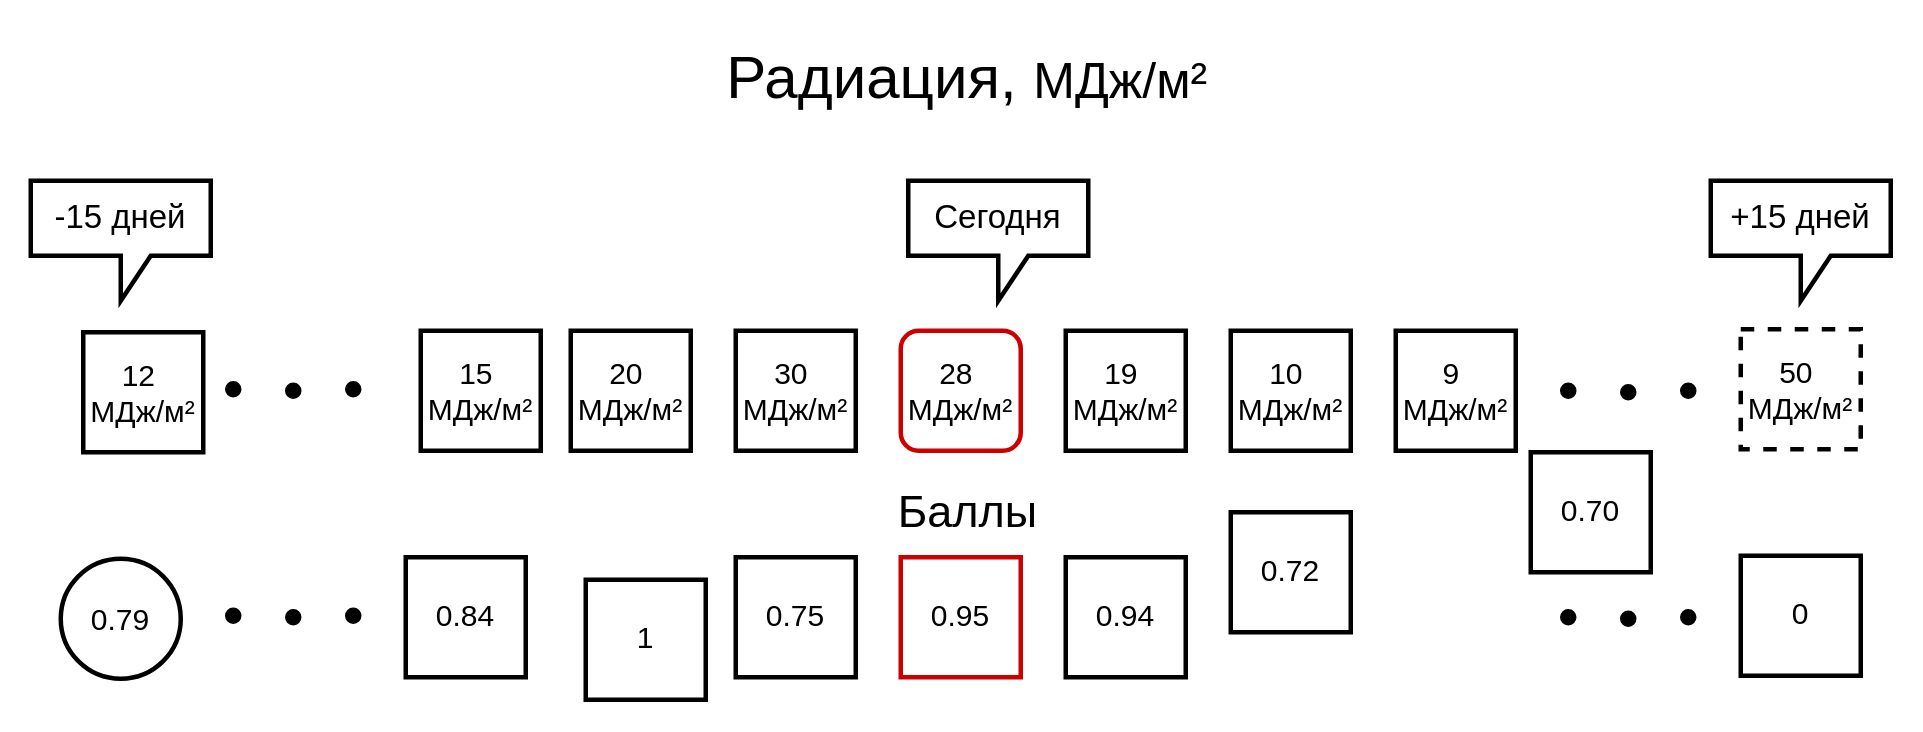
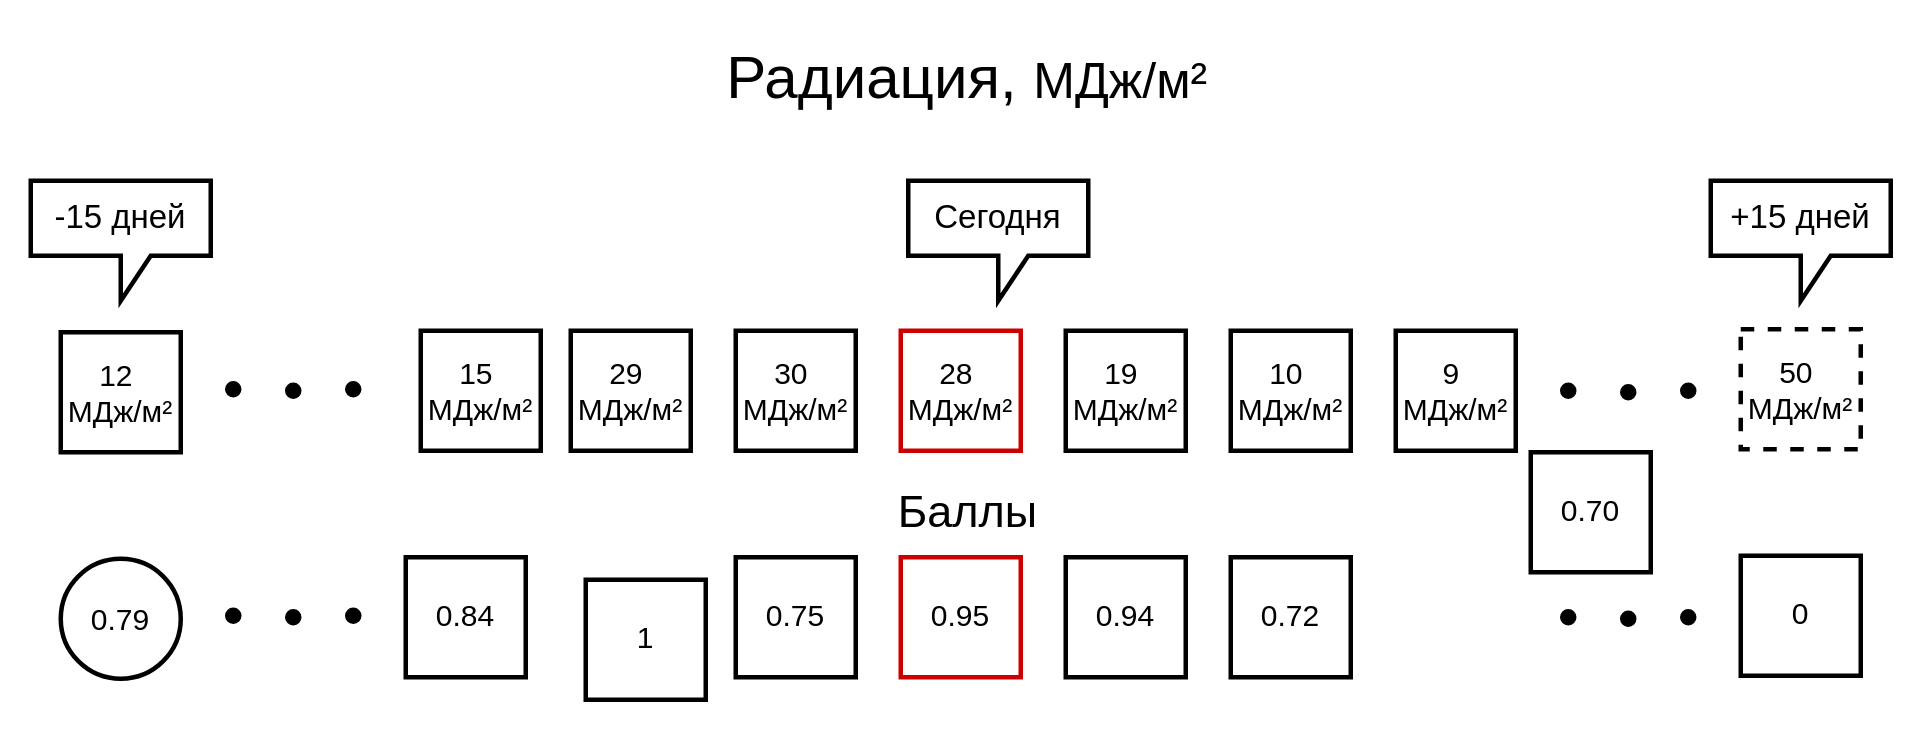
(631, 391) -> (631, 391)
(961, 391) -> (961, 391)
(143, 392) -> (121, 392)
(1291, 572) -> (1291, 617)
